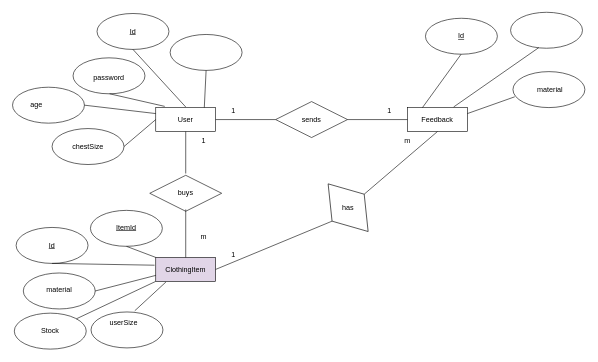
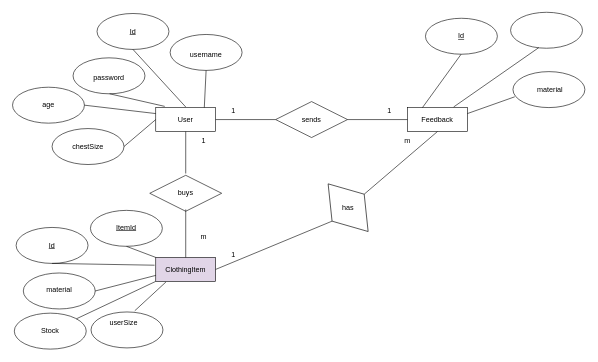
none -> (206, 55)
(36, 105) -> (48, 105)
